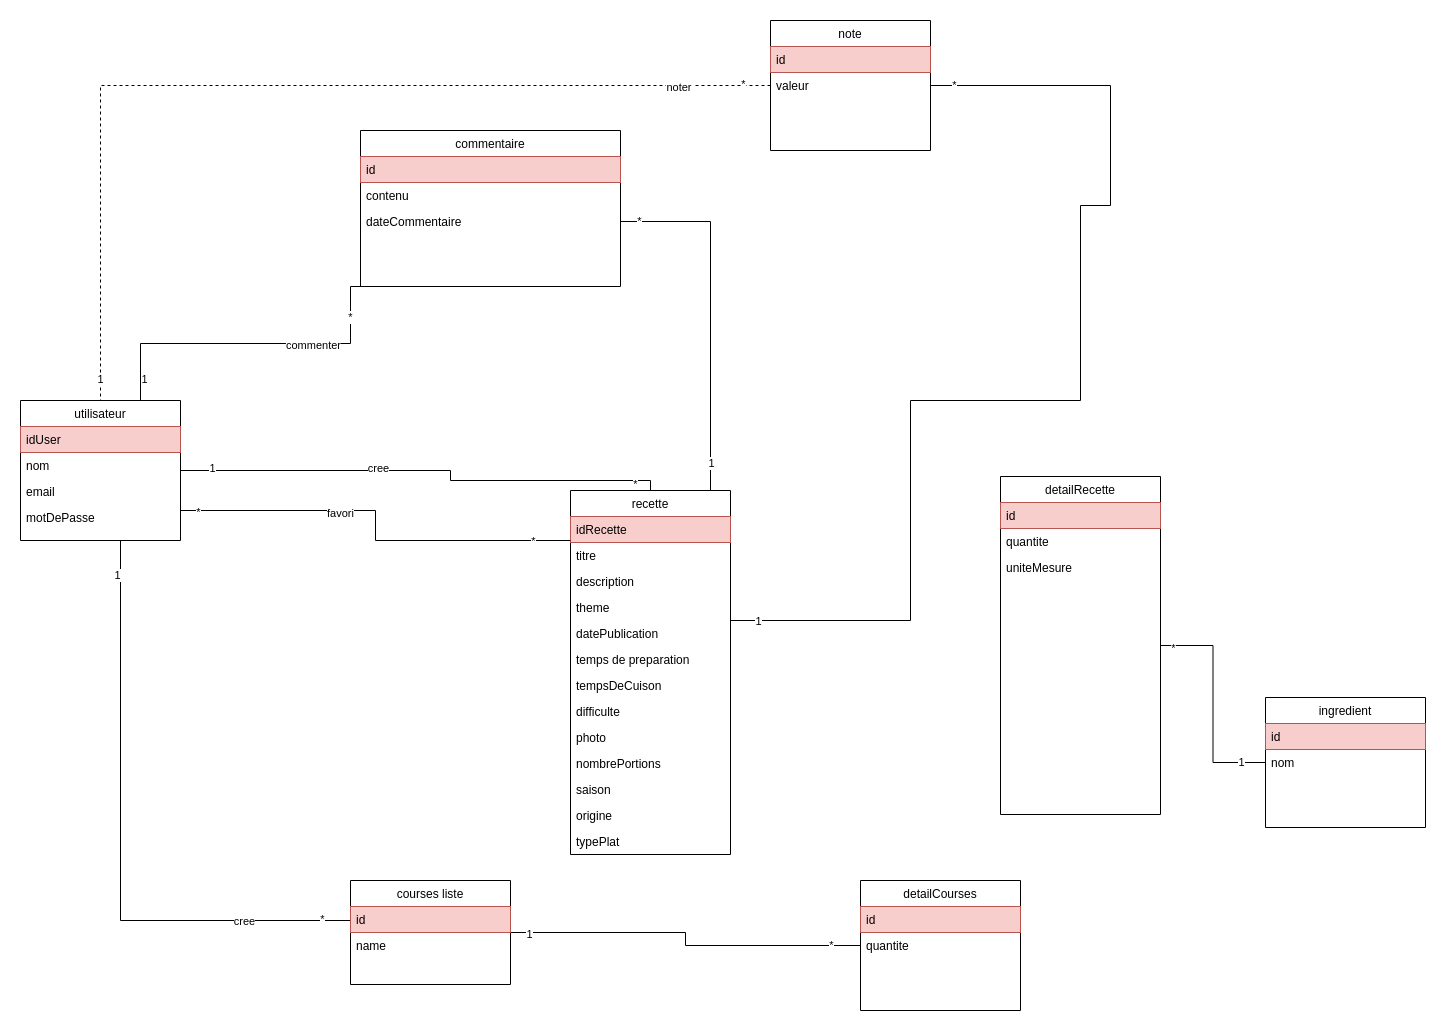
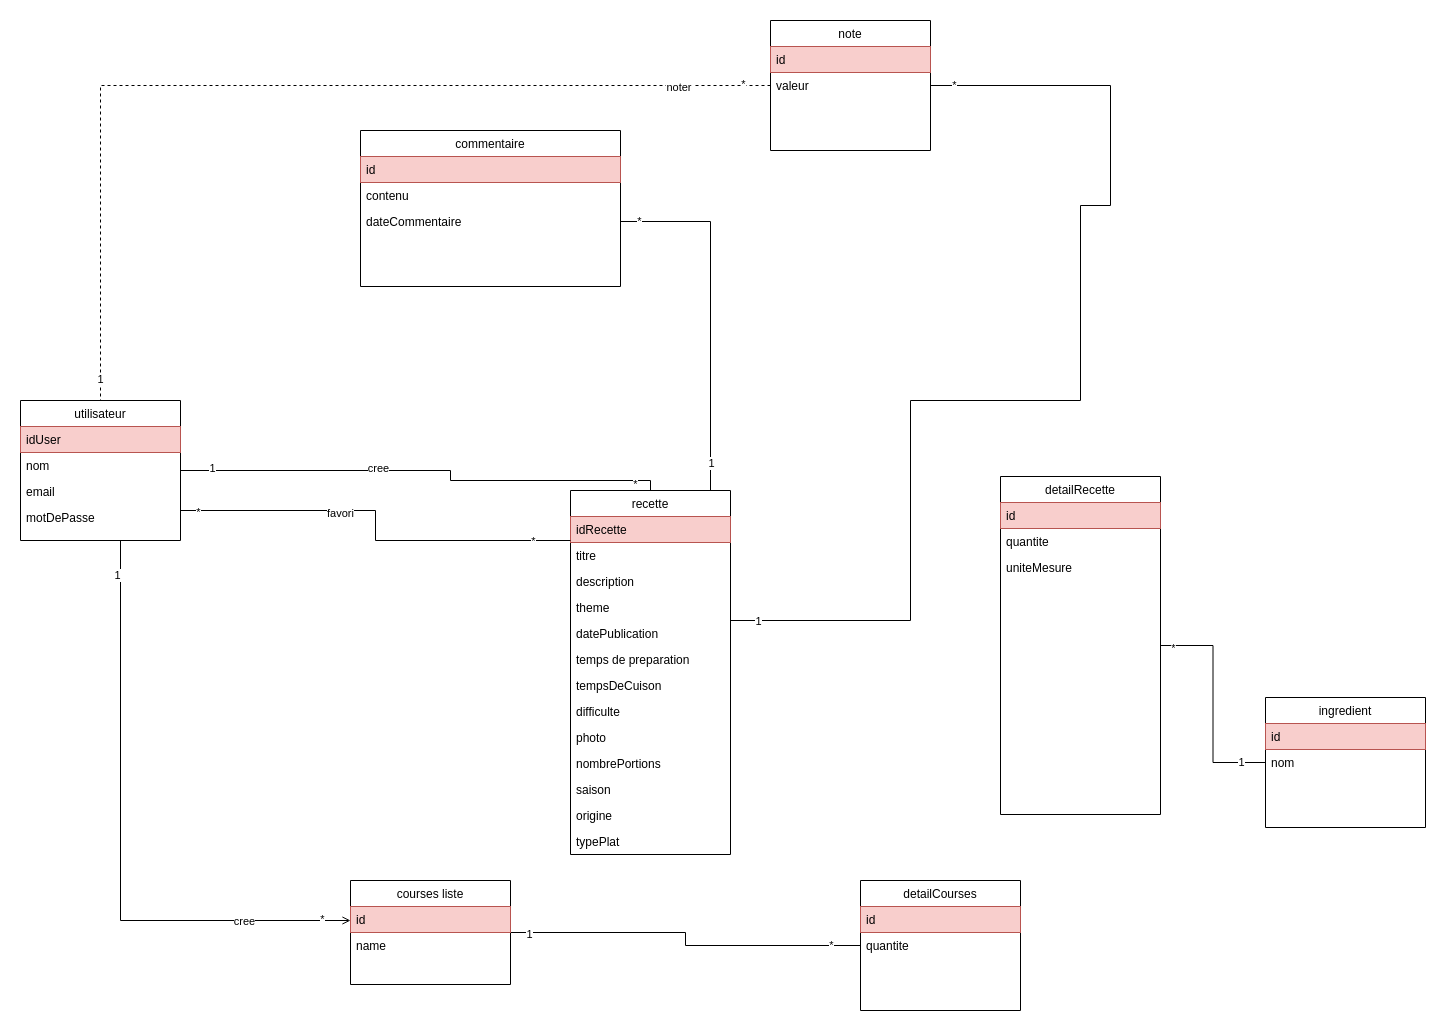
(250, 344) -> none
(345, 921) -> (345, 921)
